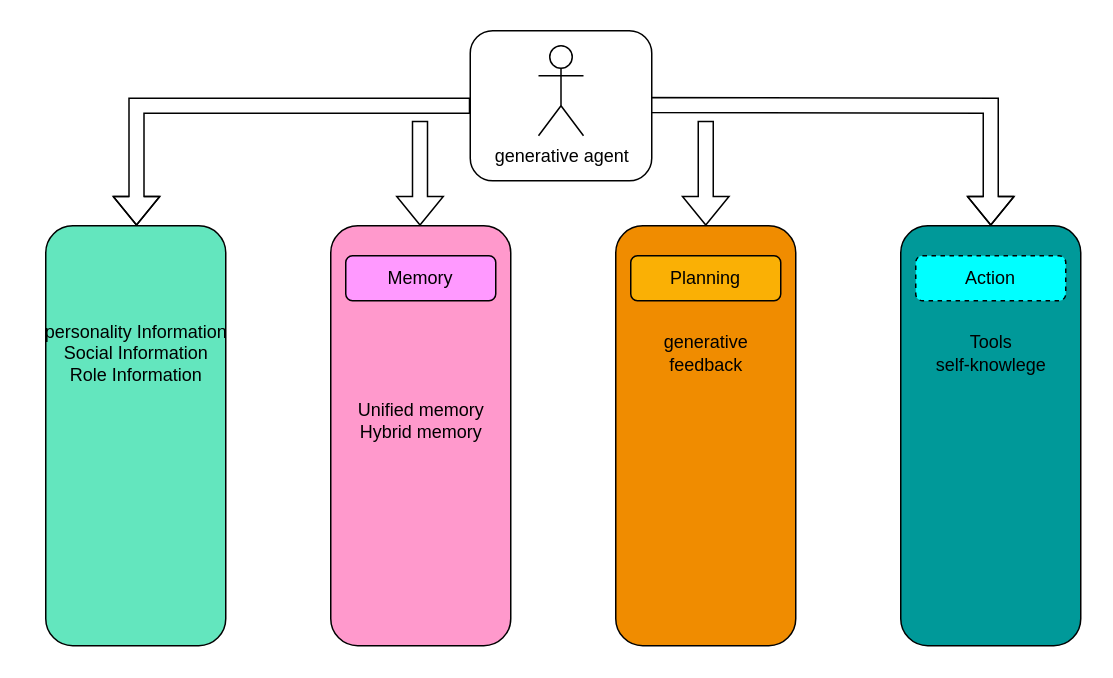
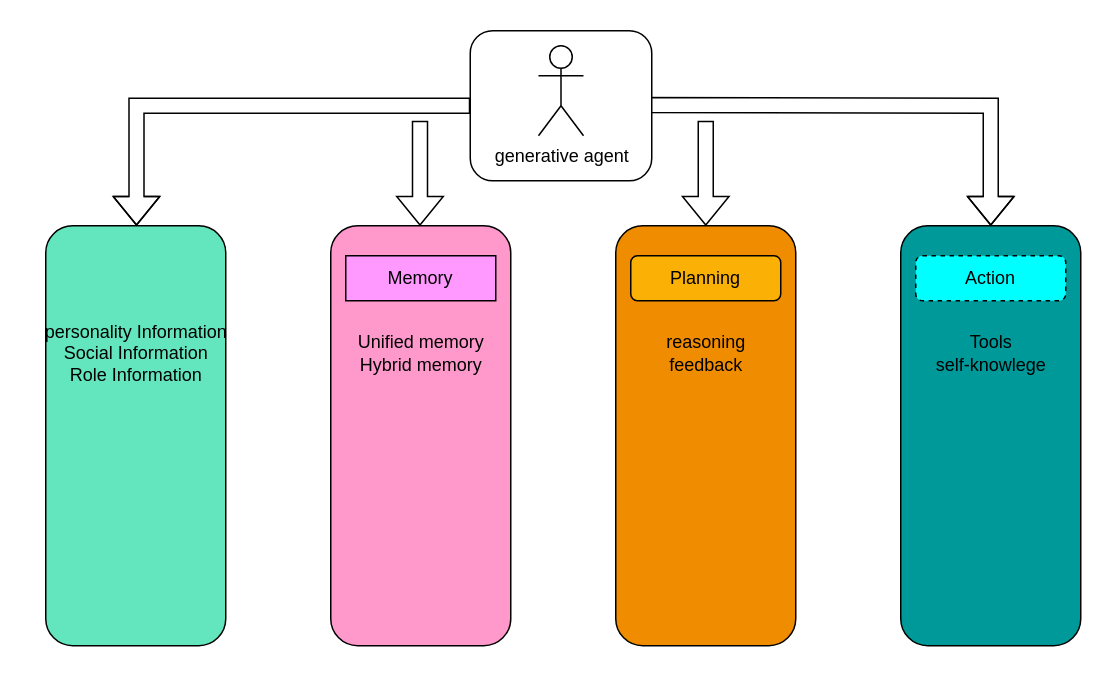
(421, 278) -> (421, 278)
(707, 353) -> (707, 353)
(421, 421) -> (421, 353)
